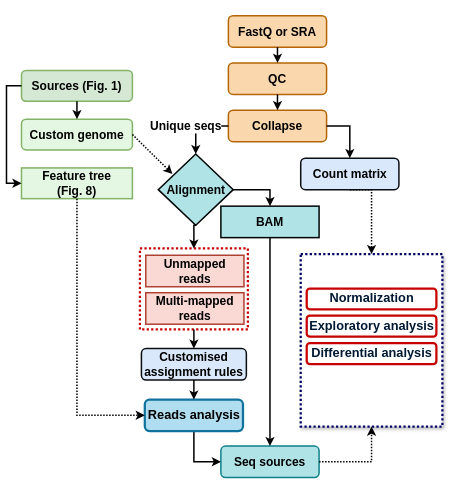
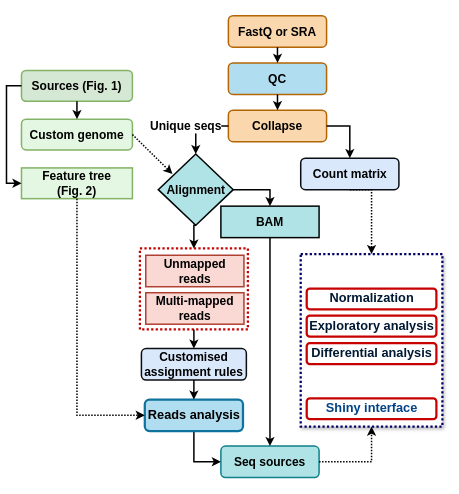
(278, 79) -> (278, 79)
(77, 183) -> (77, 183)
none -> (372, 409)
